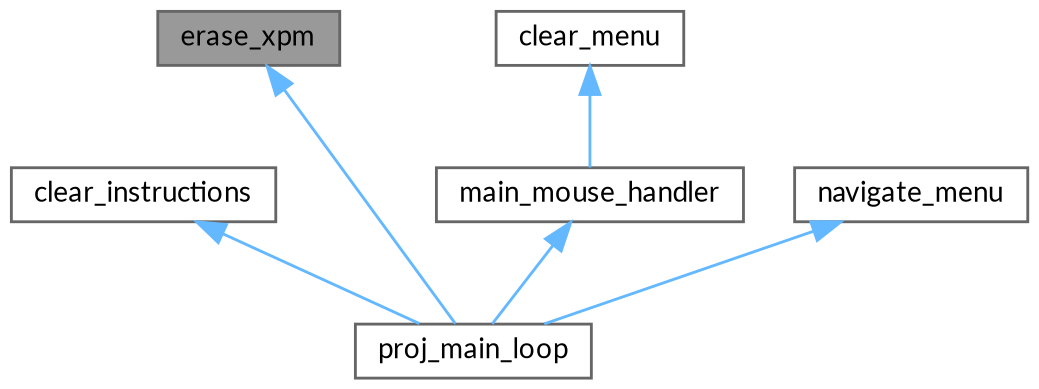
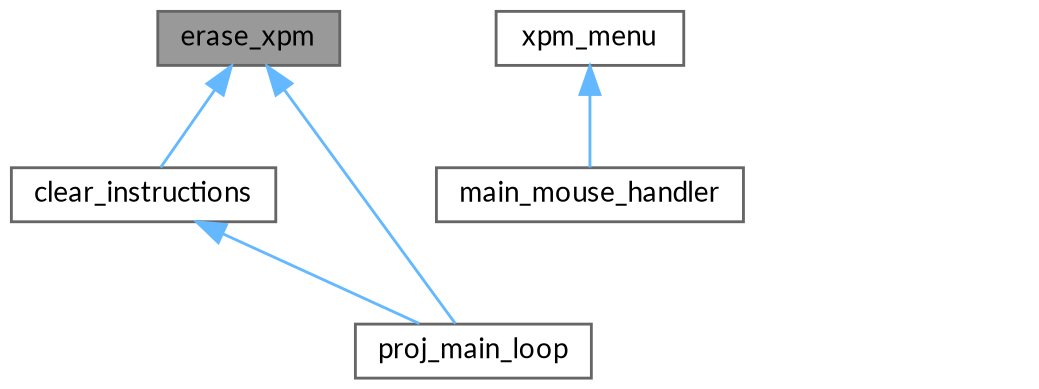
(590, 38) -> (590, 38)
none -> (188, 129)
(911, 195) -> none
(523, 285) -> none
